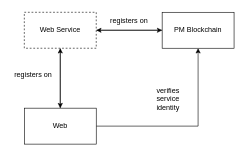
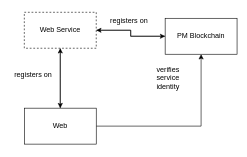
(198, 30) -> (201, 36)
(168, 99) -> (168, 78)
